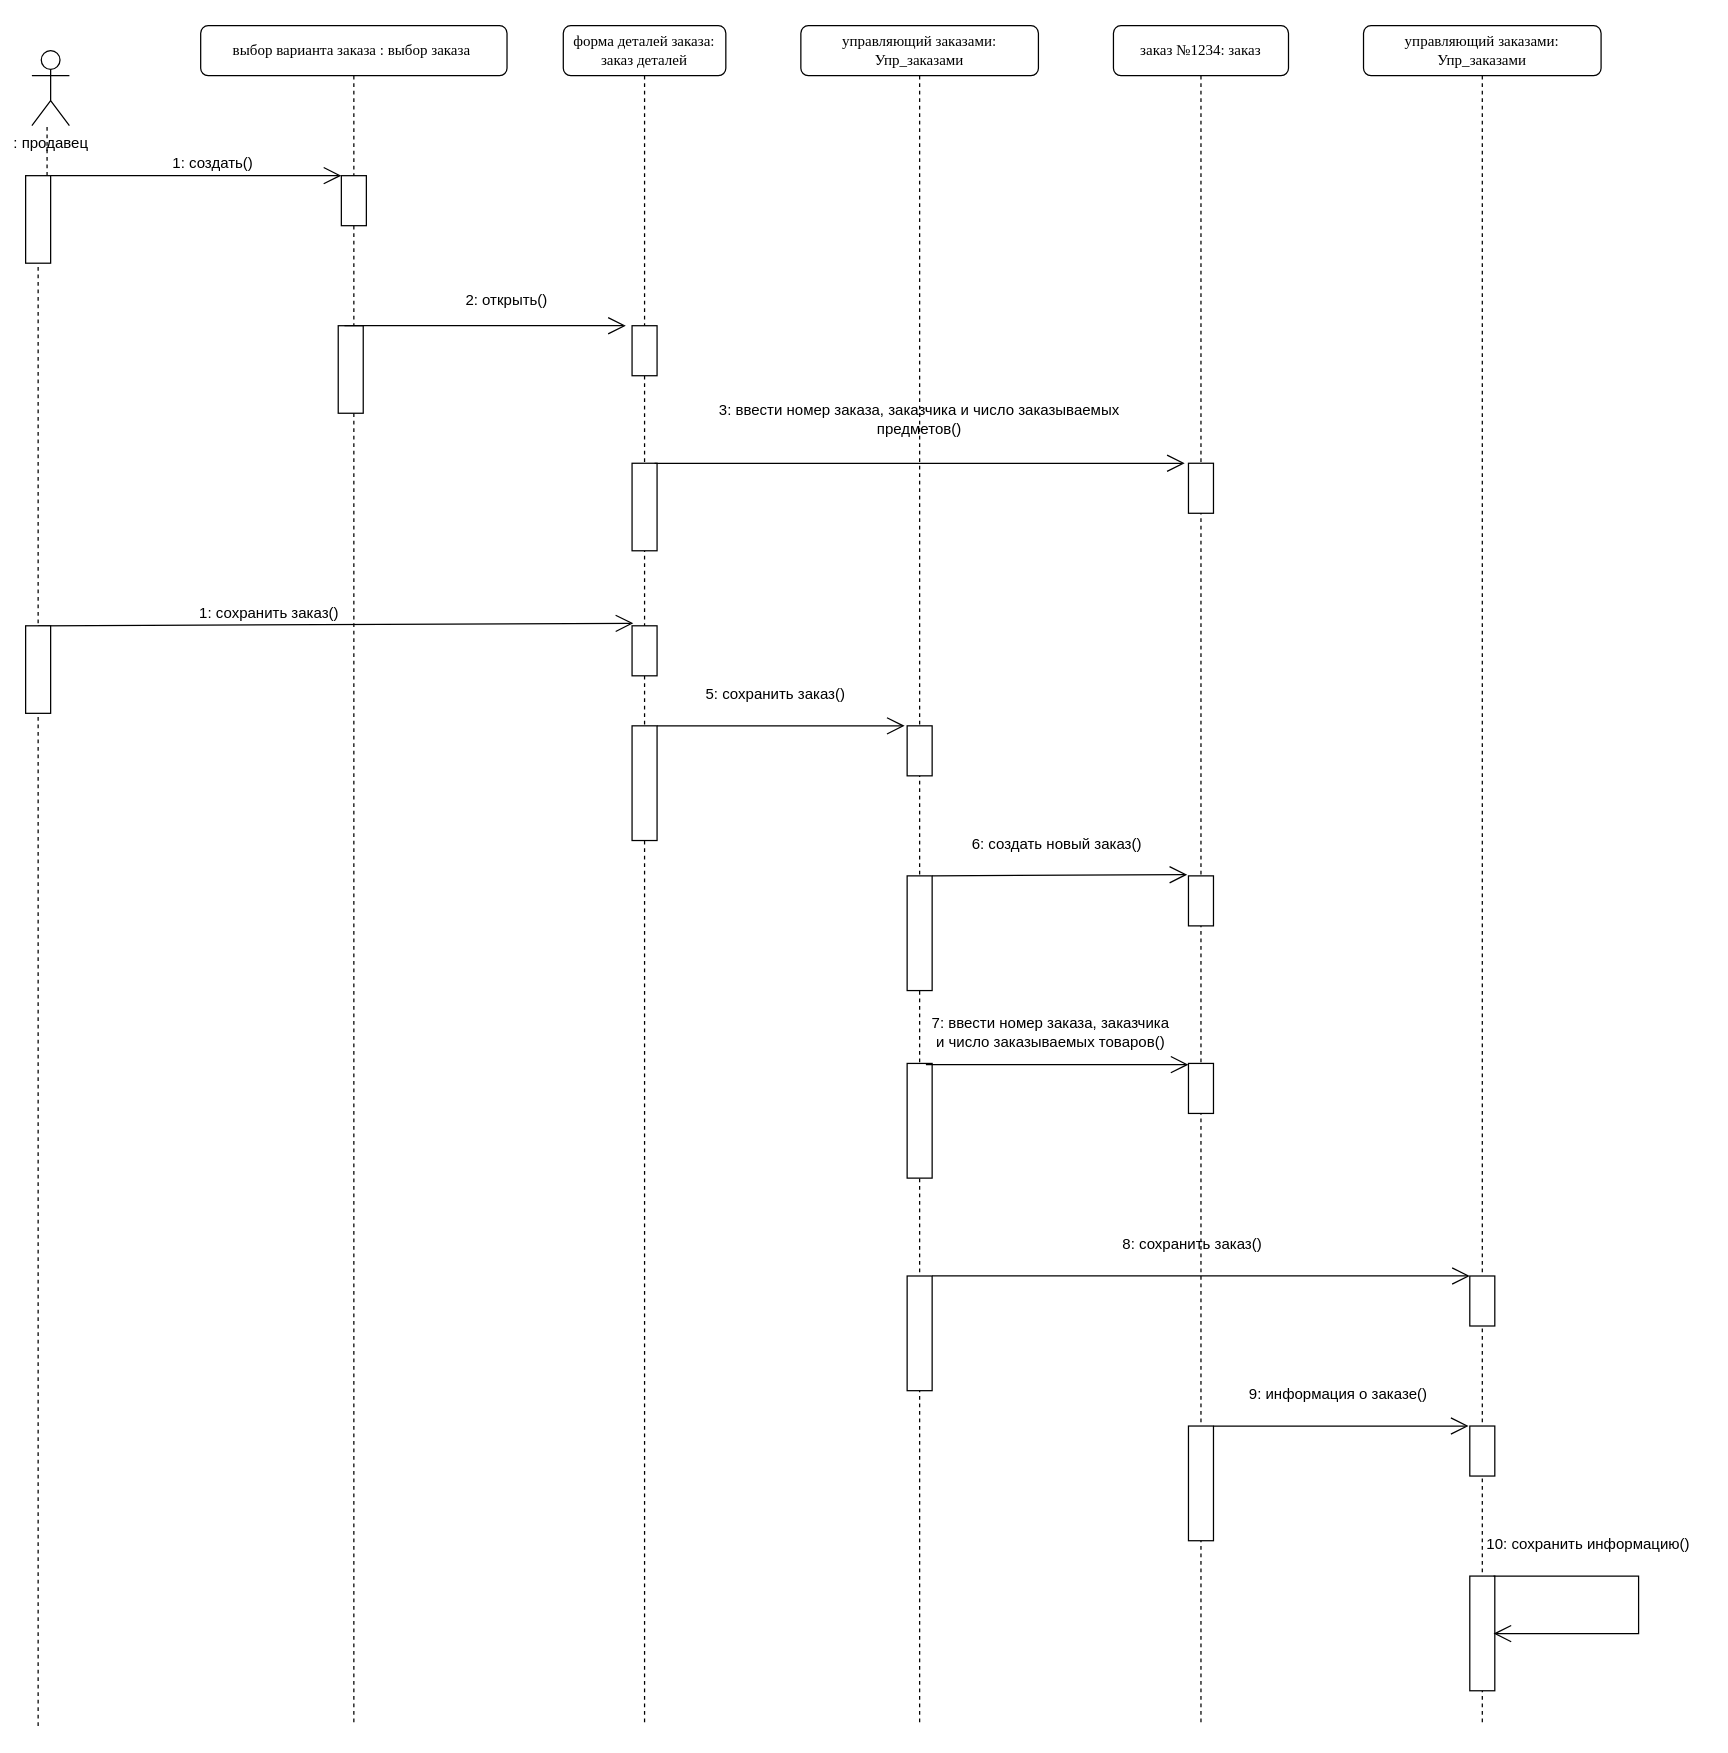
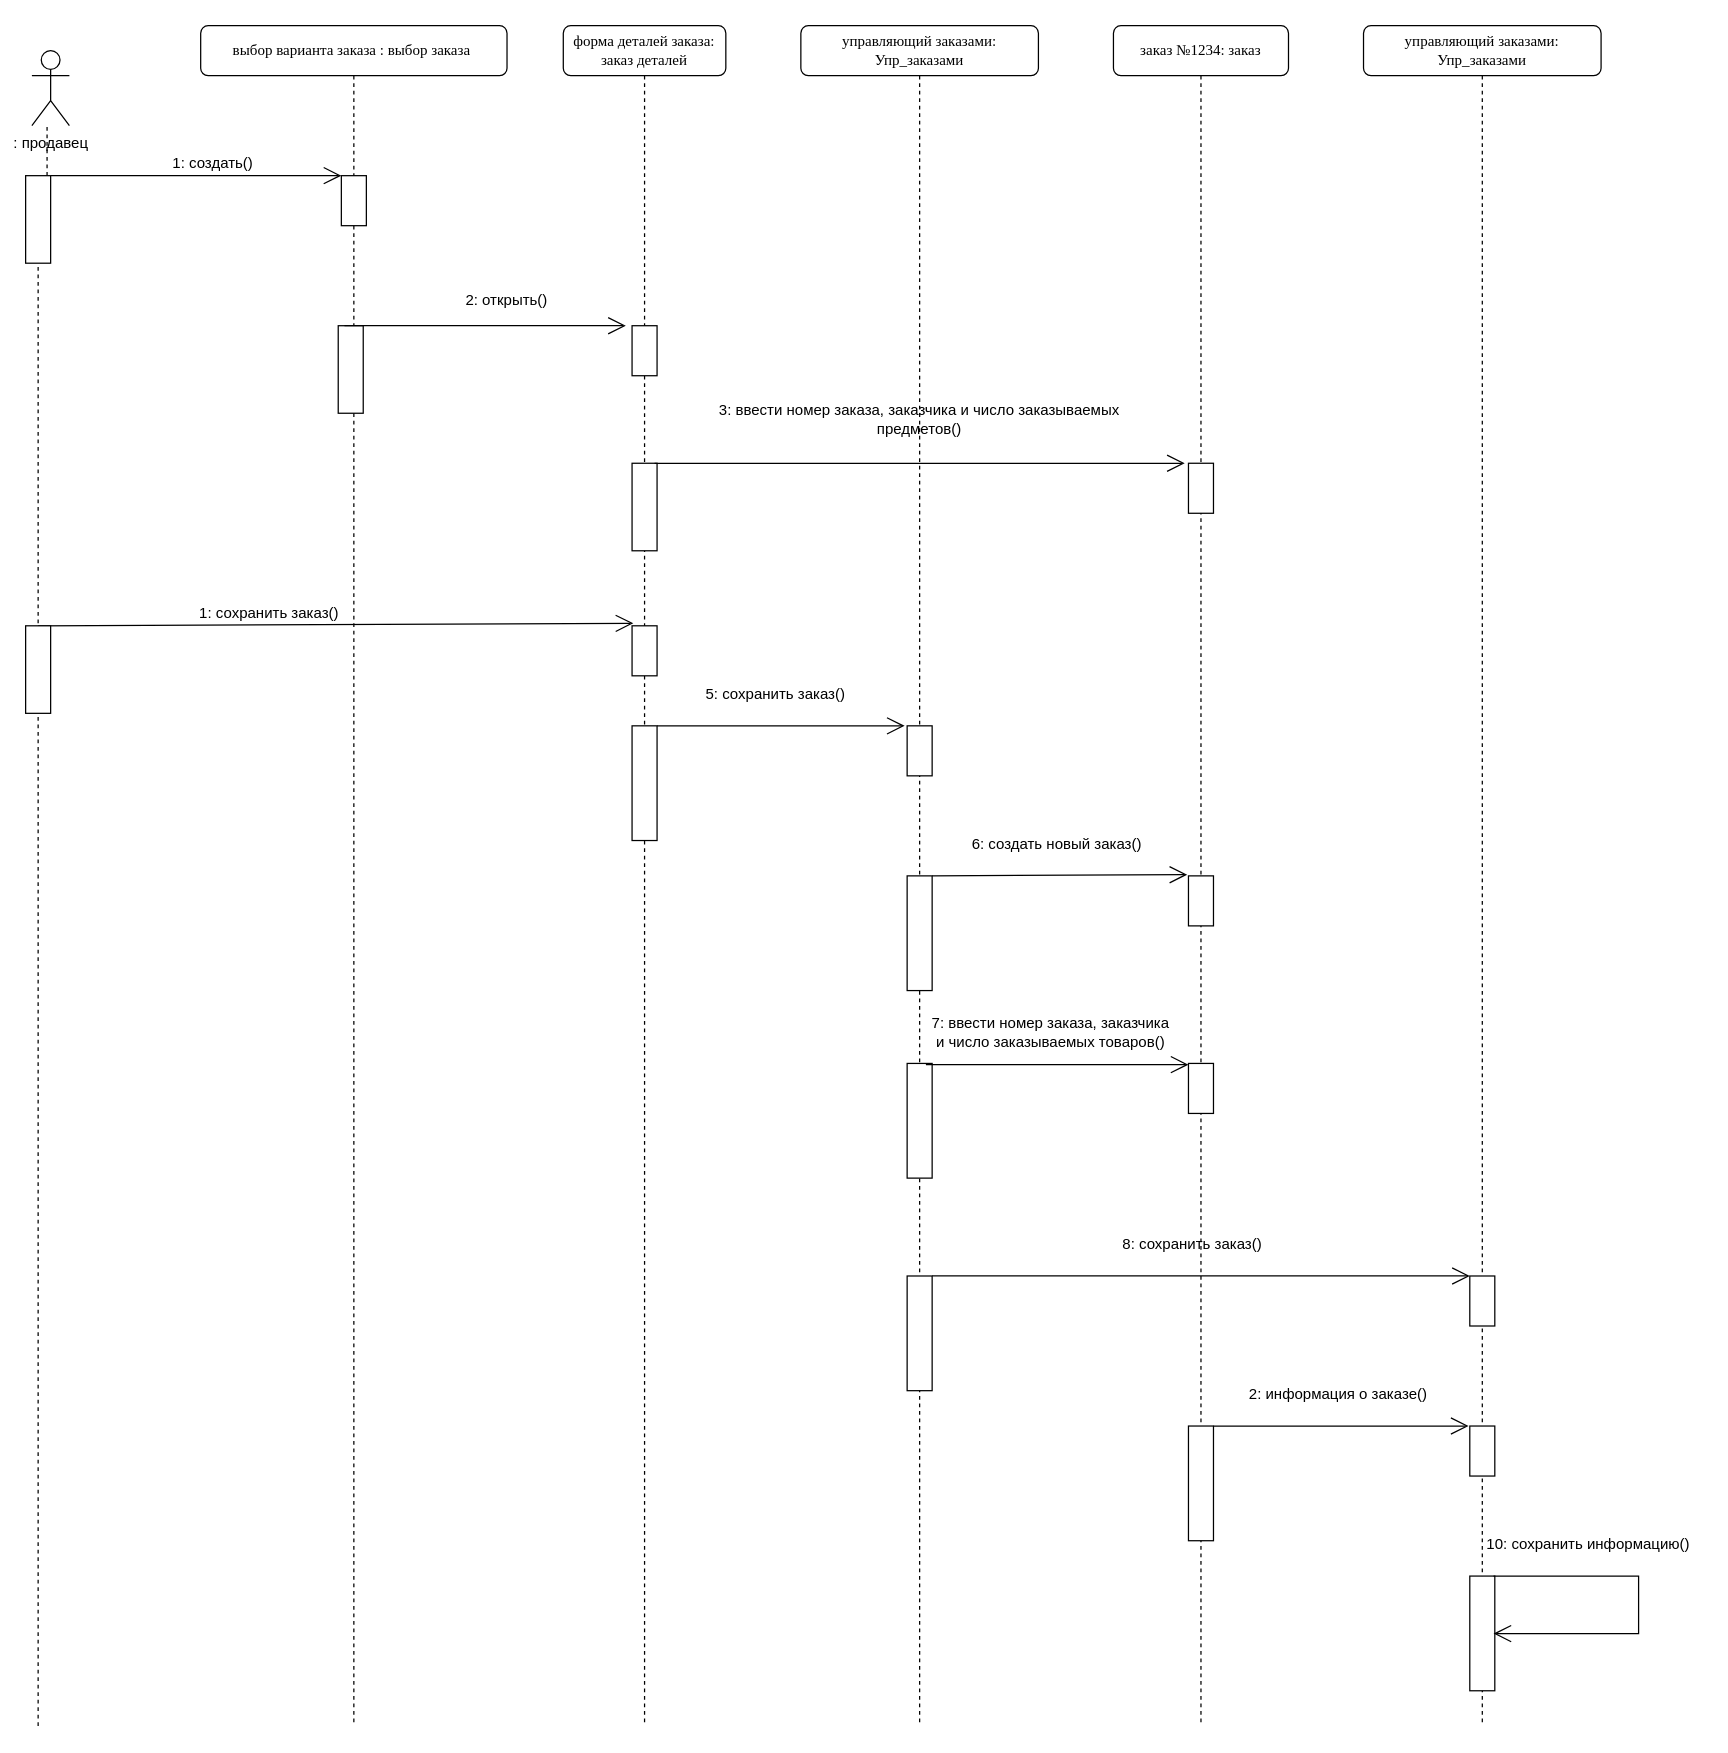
(1338, 1394) -> (1338, 1394)
